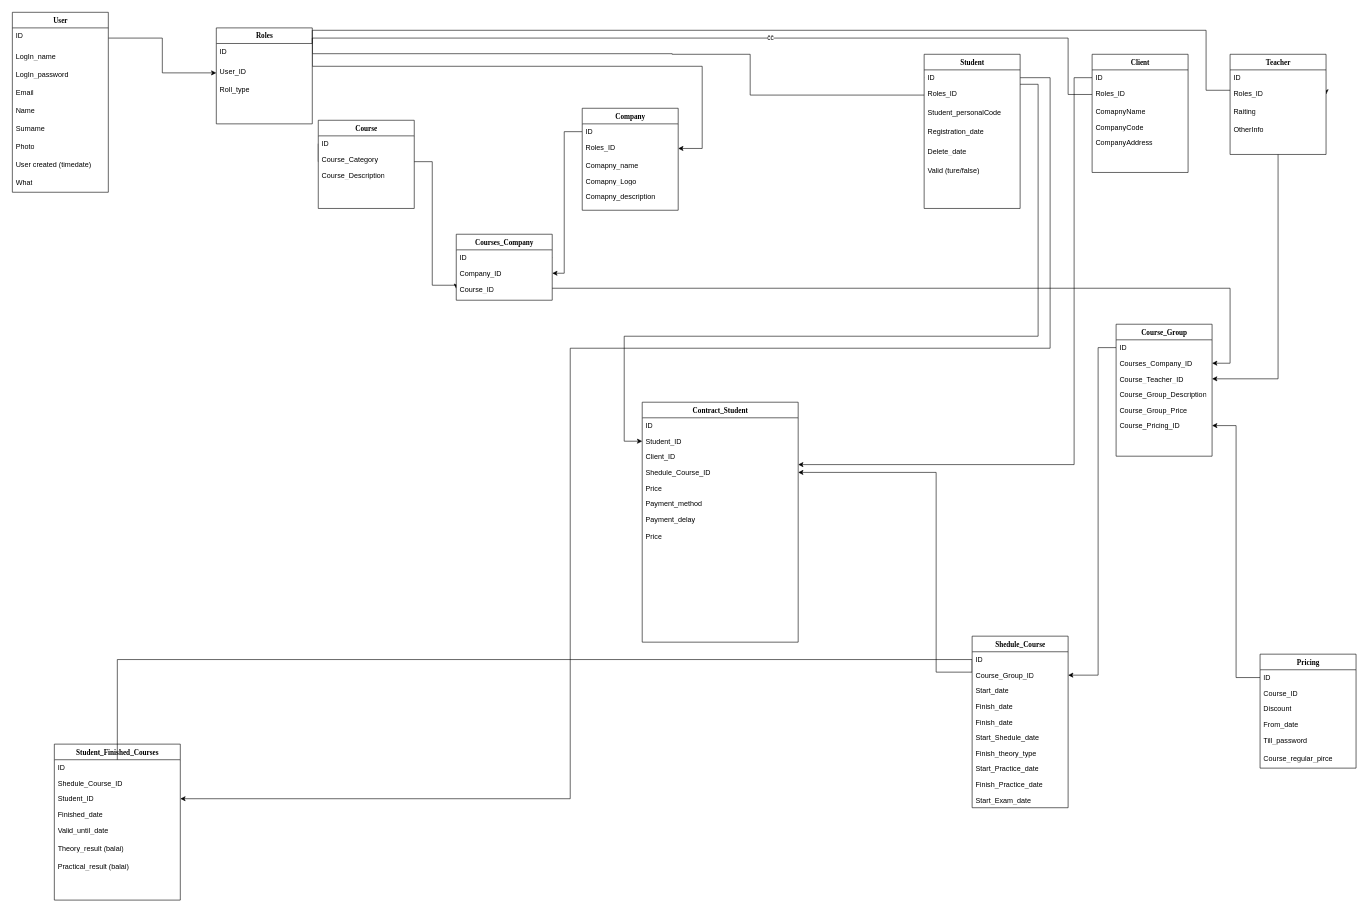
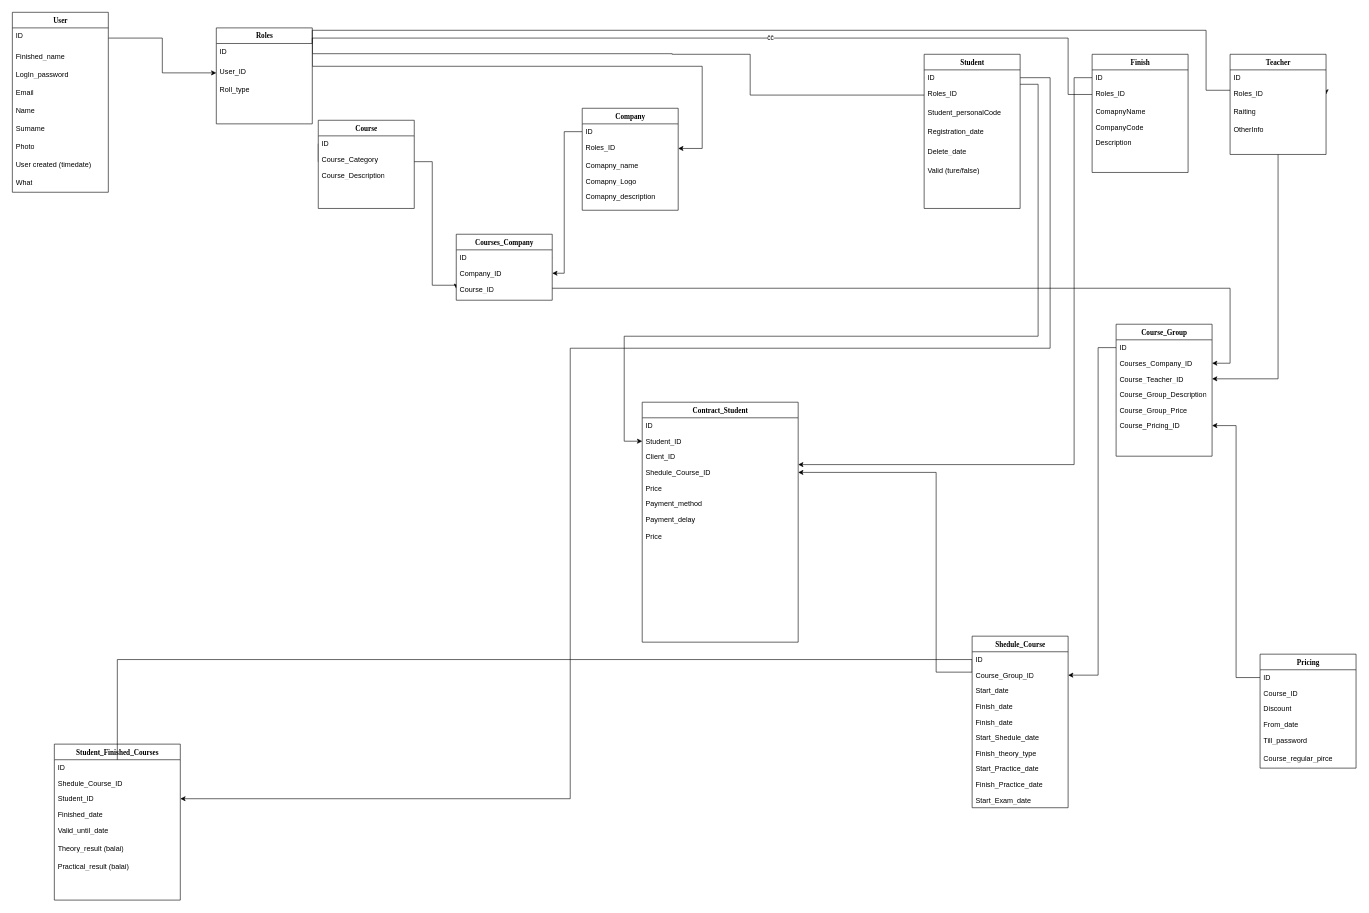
(36, 57) -> (40, 57)
(1141, 63) -> (1141, 63)
(1124, 143) -> (1116, 143)
